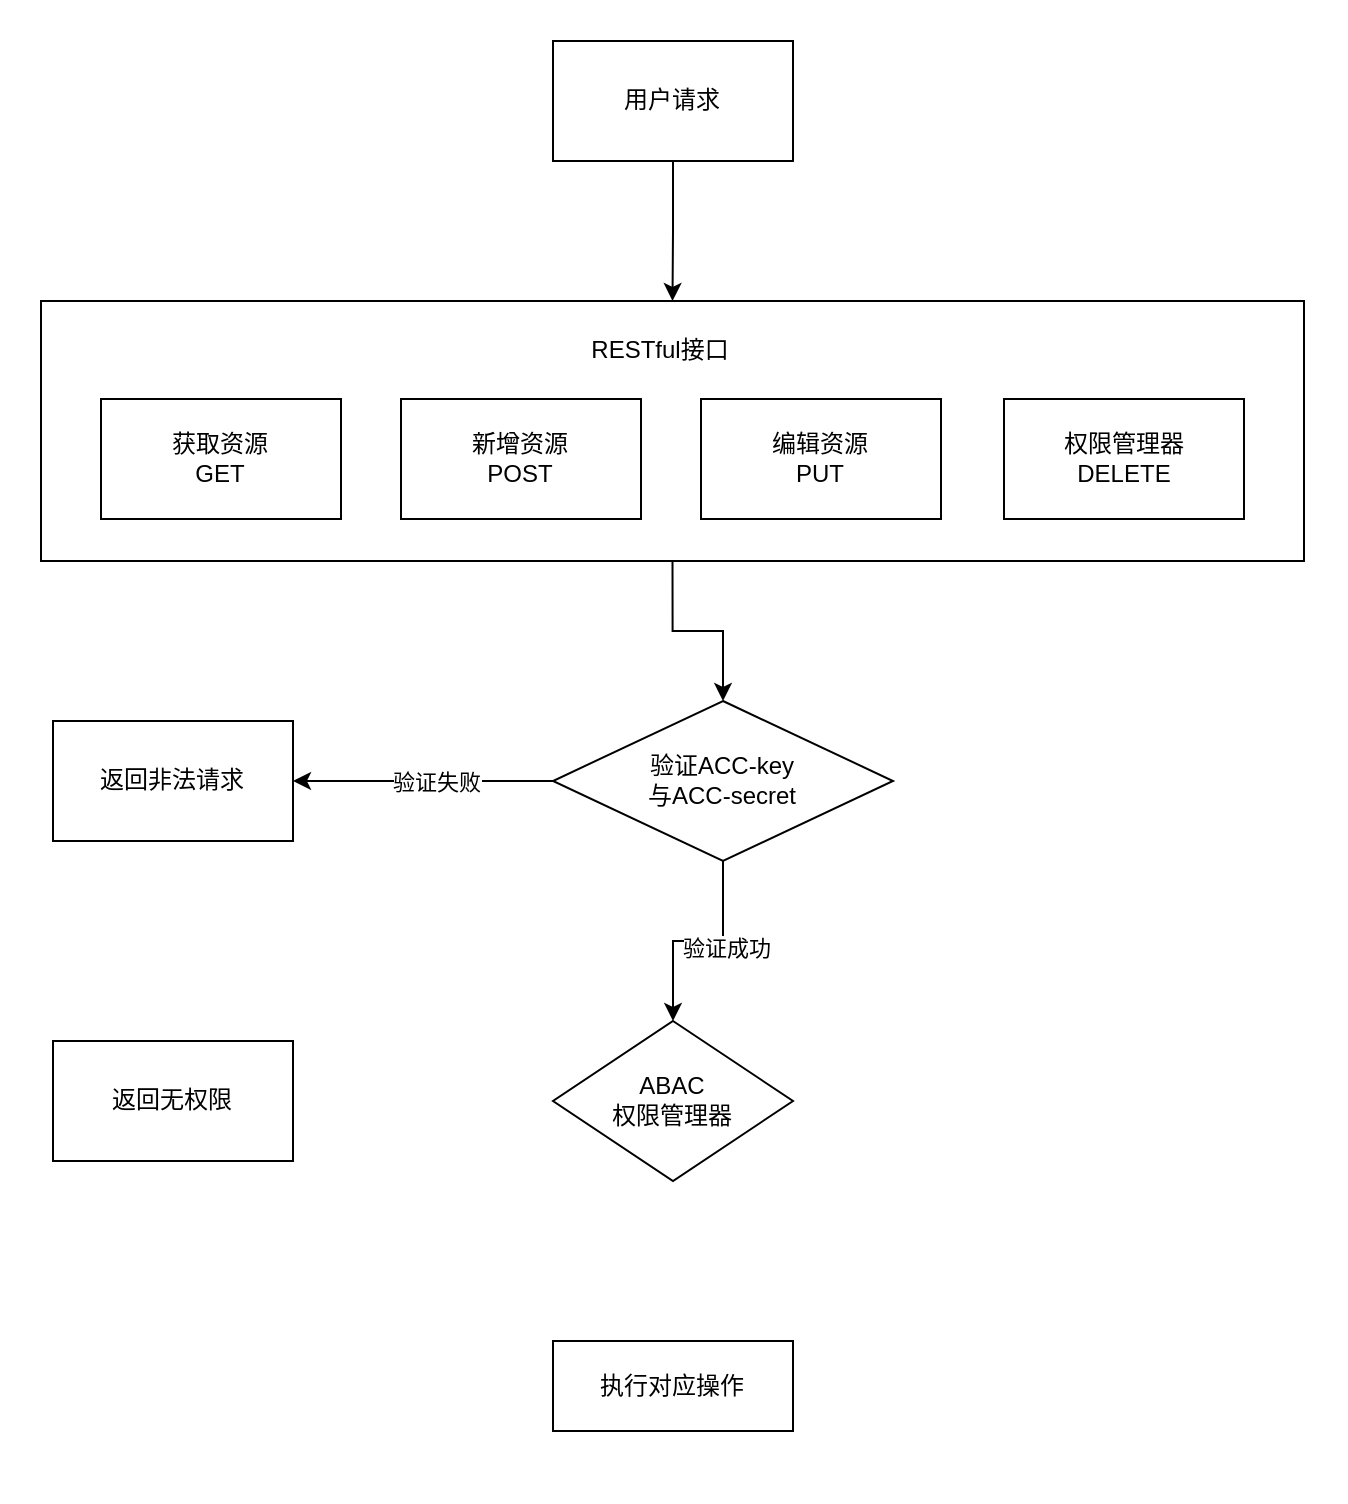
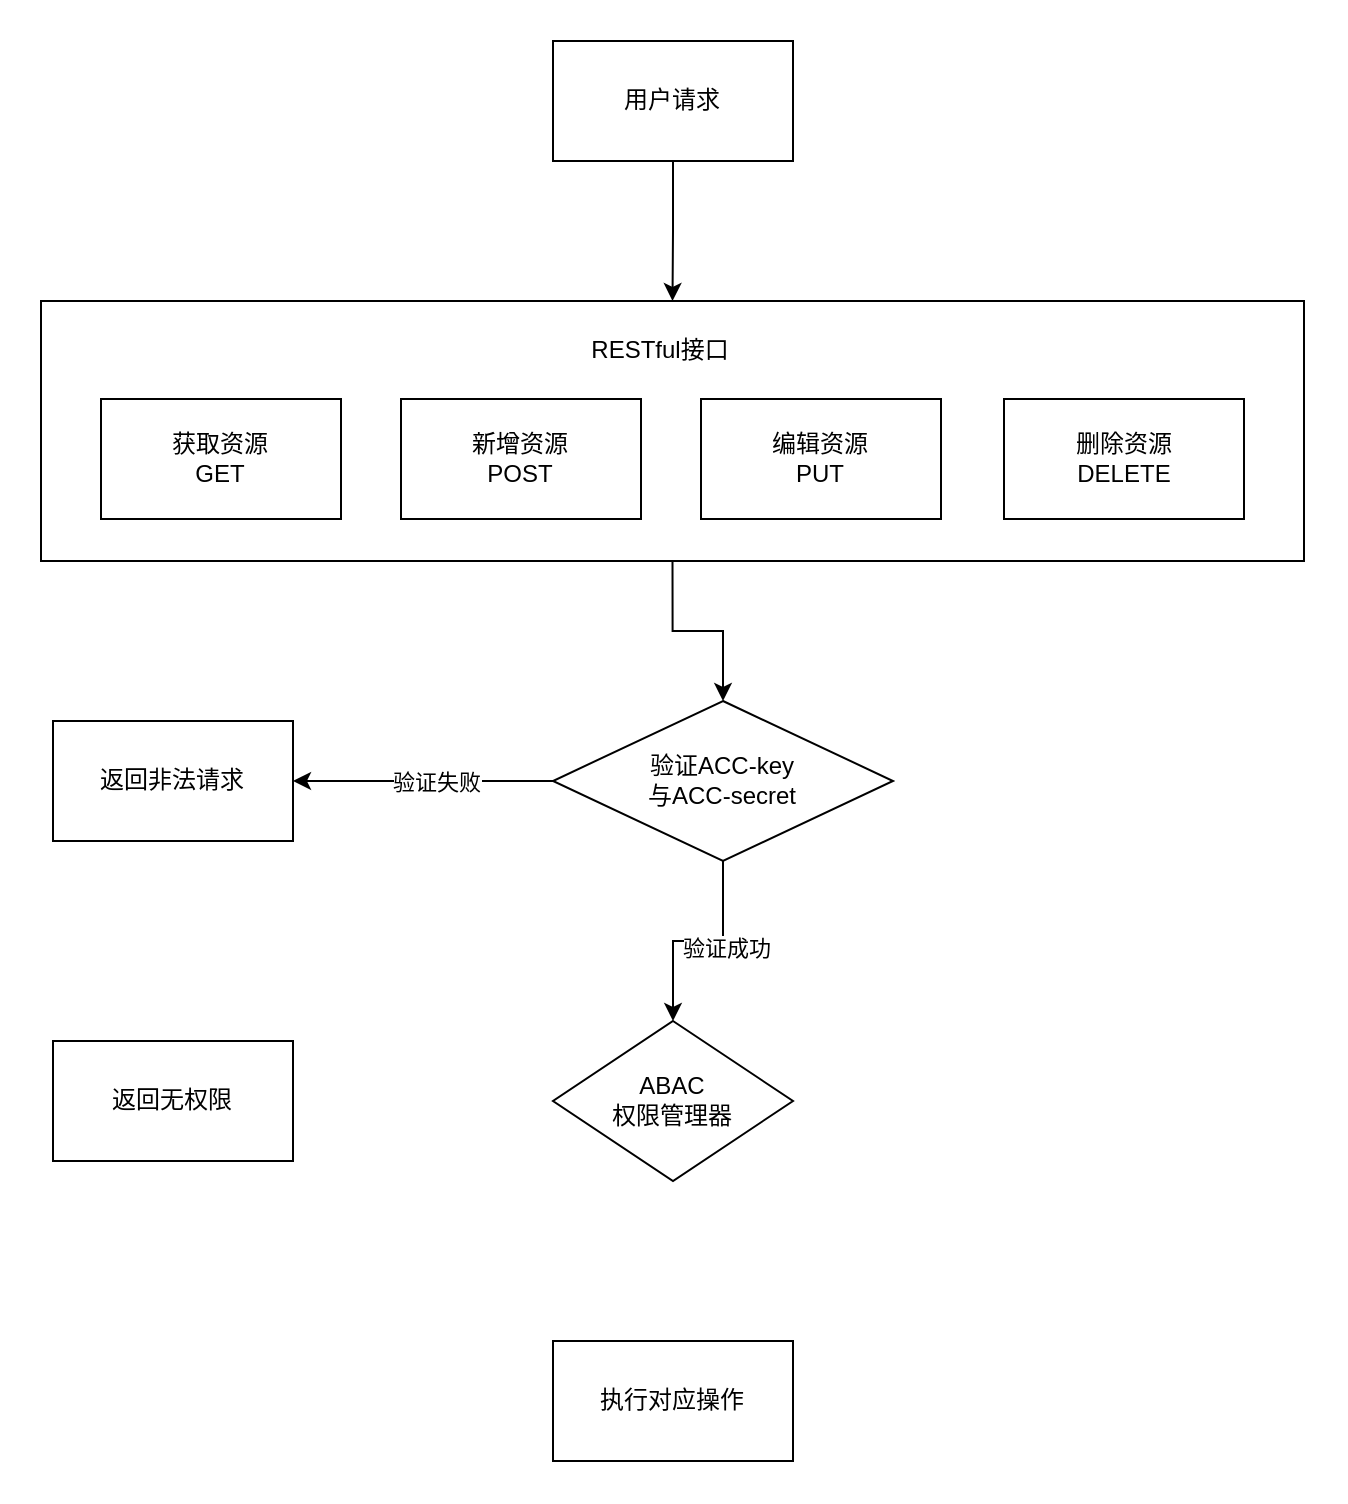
(1125, 459) -> (1125, 459)
(673, 1386) -> (673, 1401)
